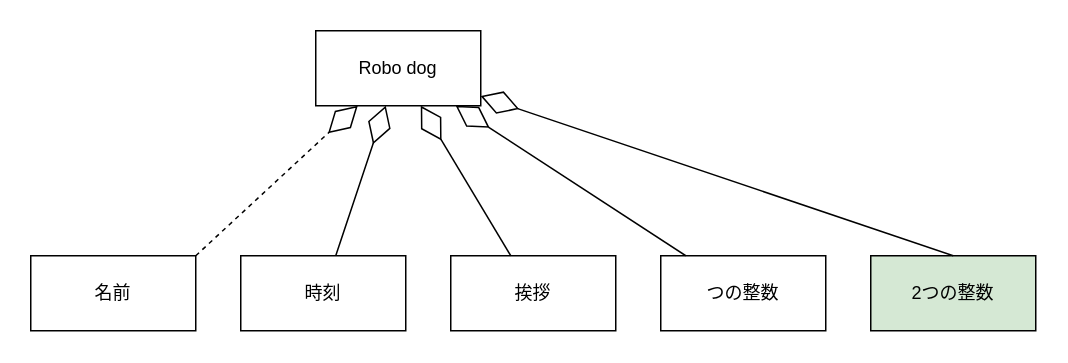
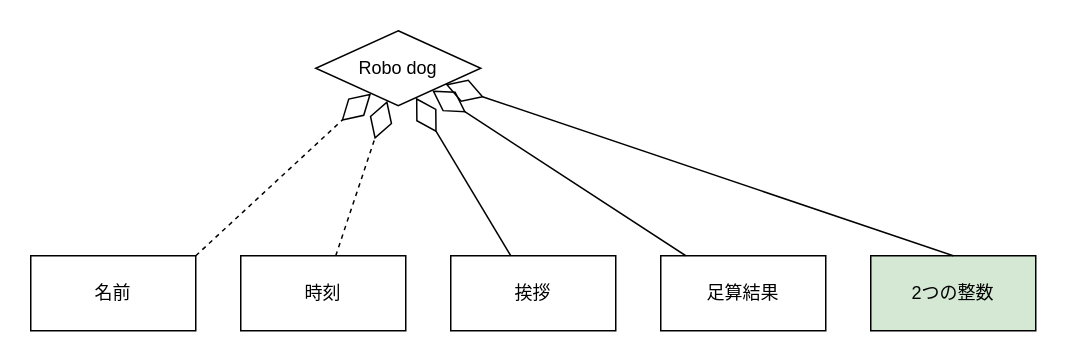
(398, 68) -> (398, 68)
(355, 198) -> (356, 196)
(743, 293) -> (743, 293)
